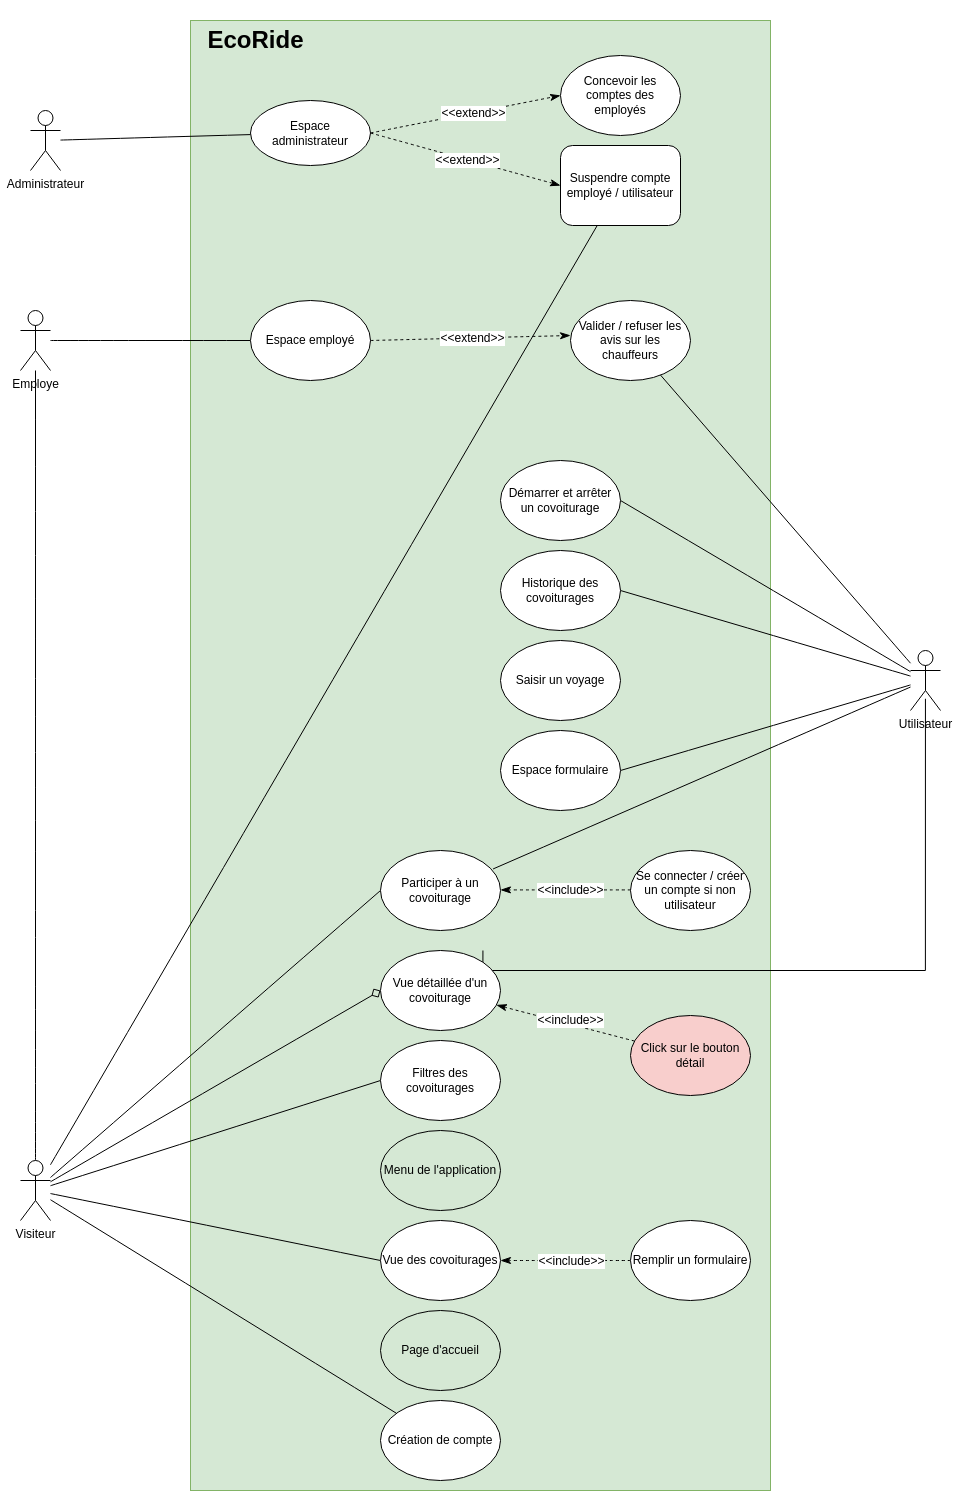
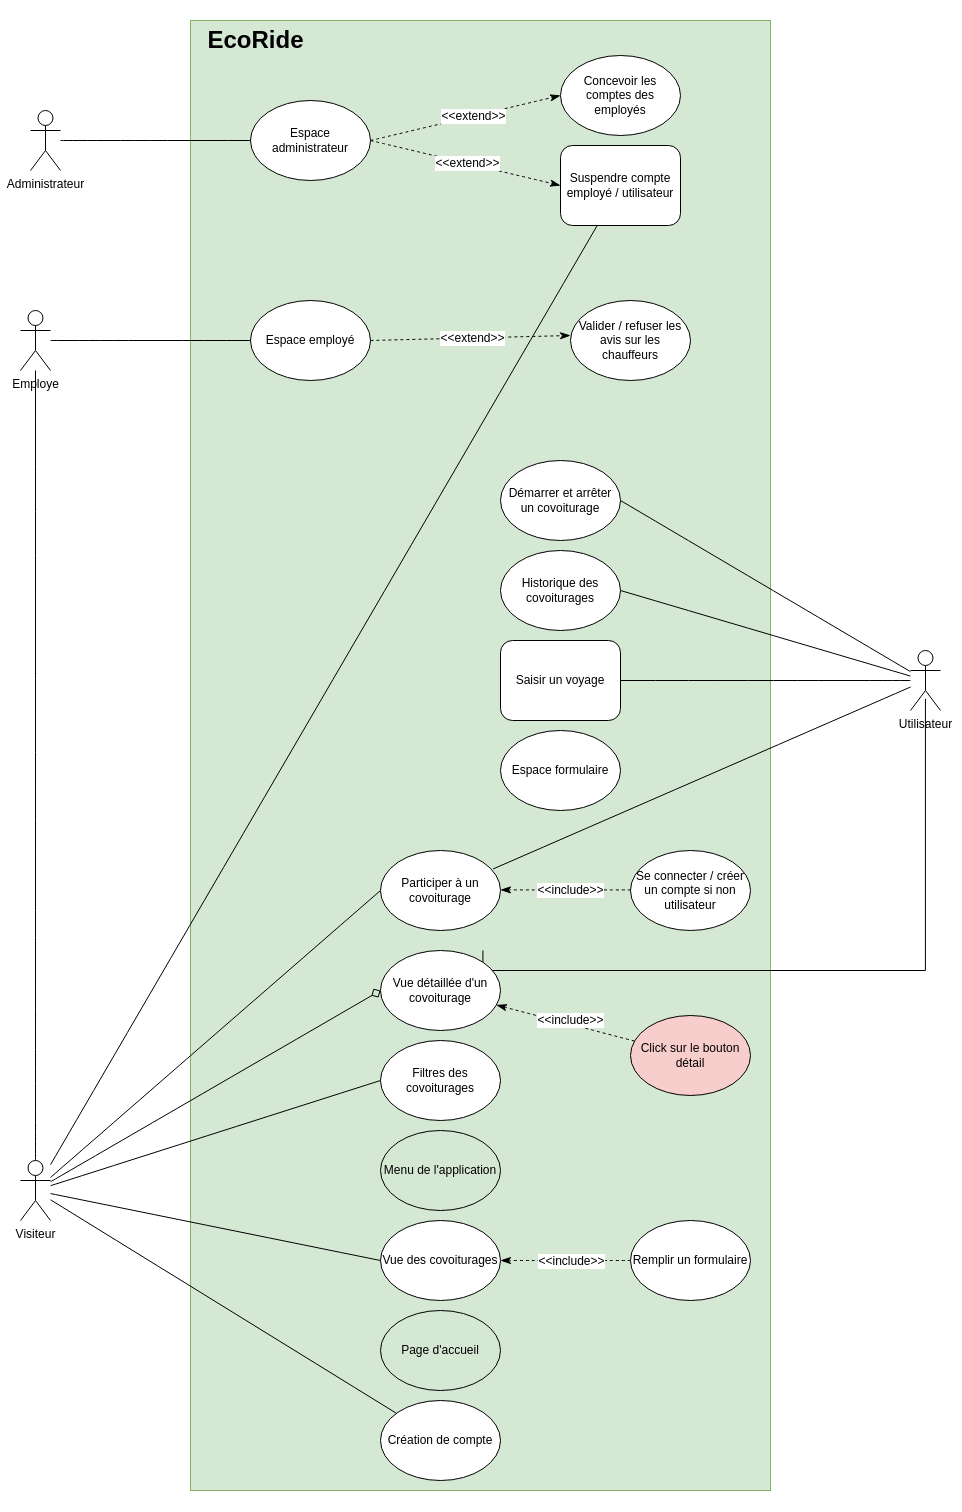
(311, 133) -> (311, 141)
(785, 518) -> (764, 681)
(561, 681) -> (561, 681)
(766, 728) -> none
